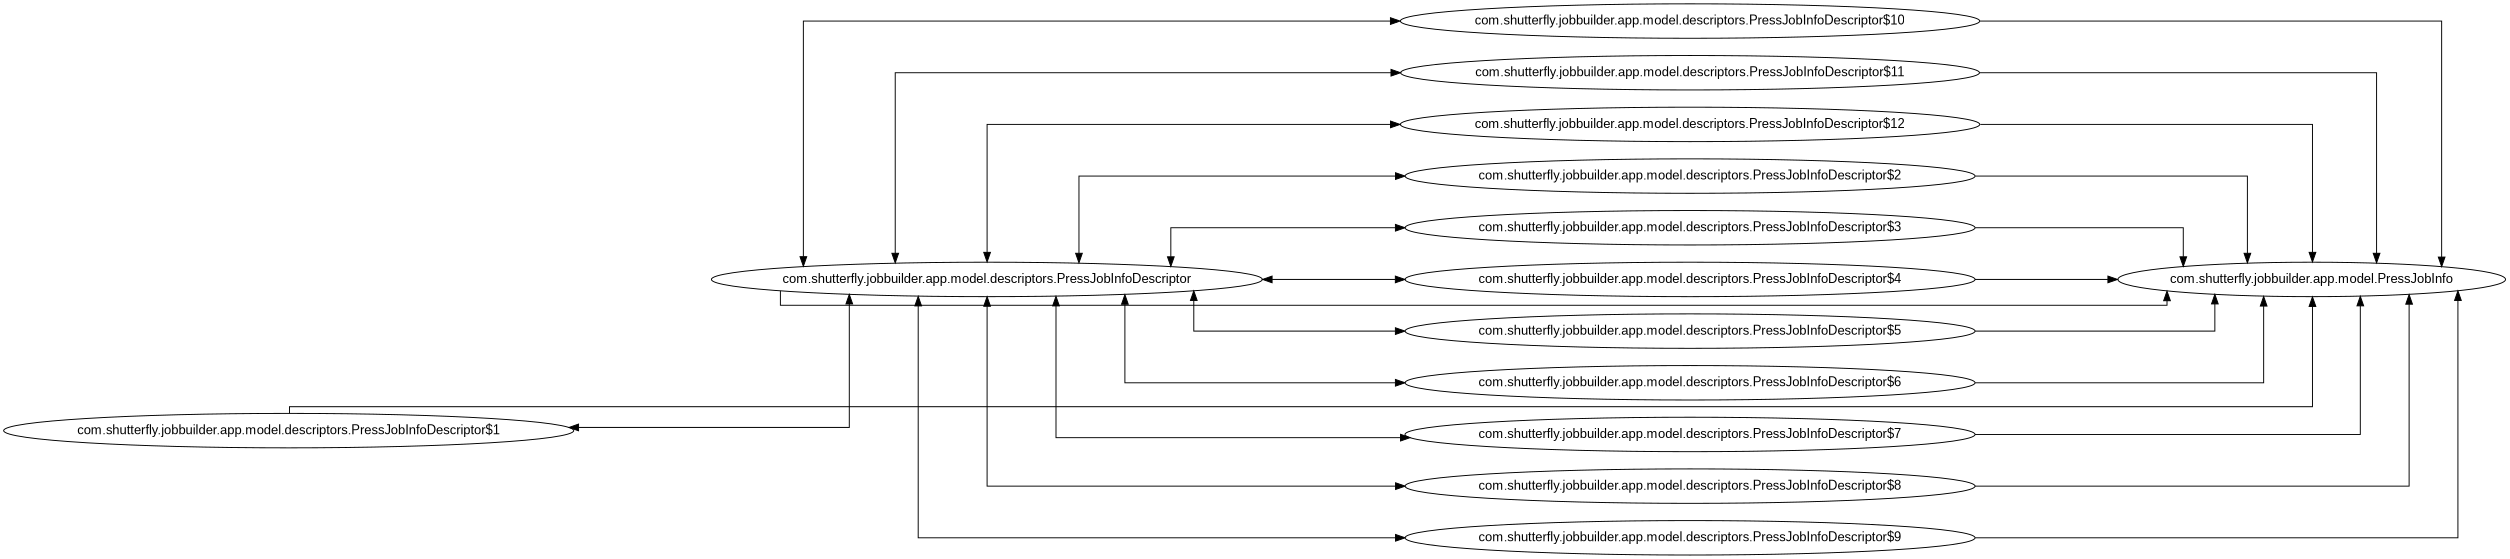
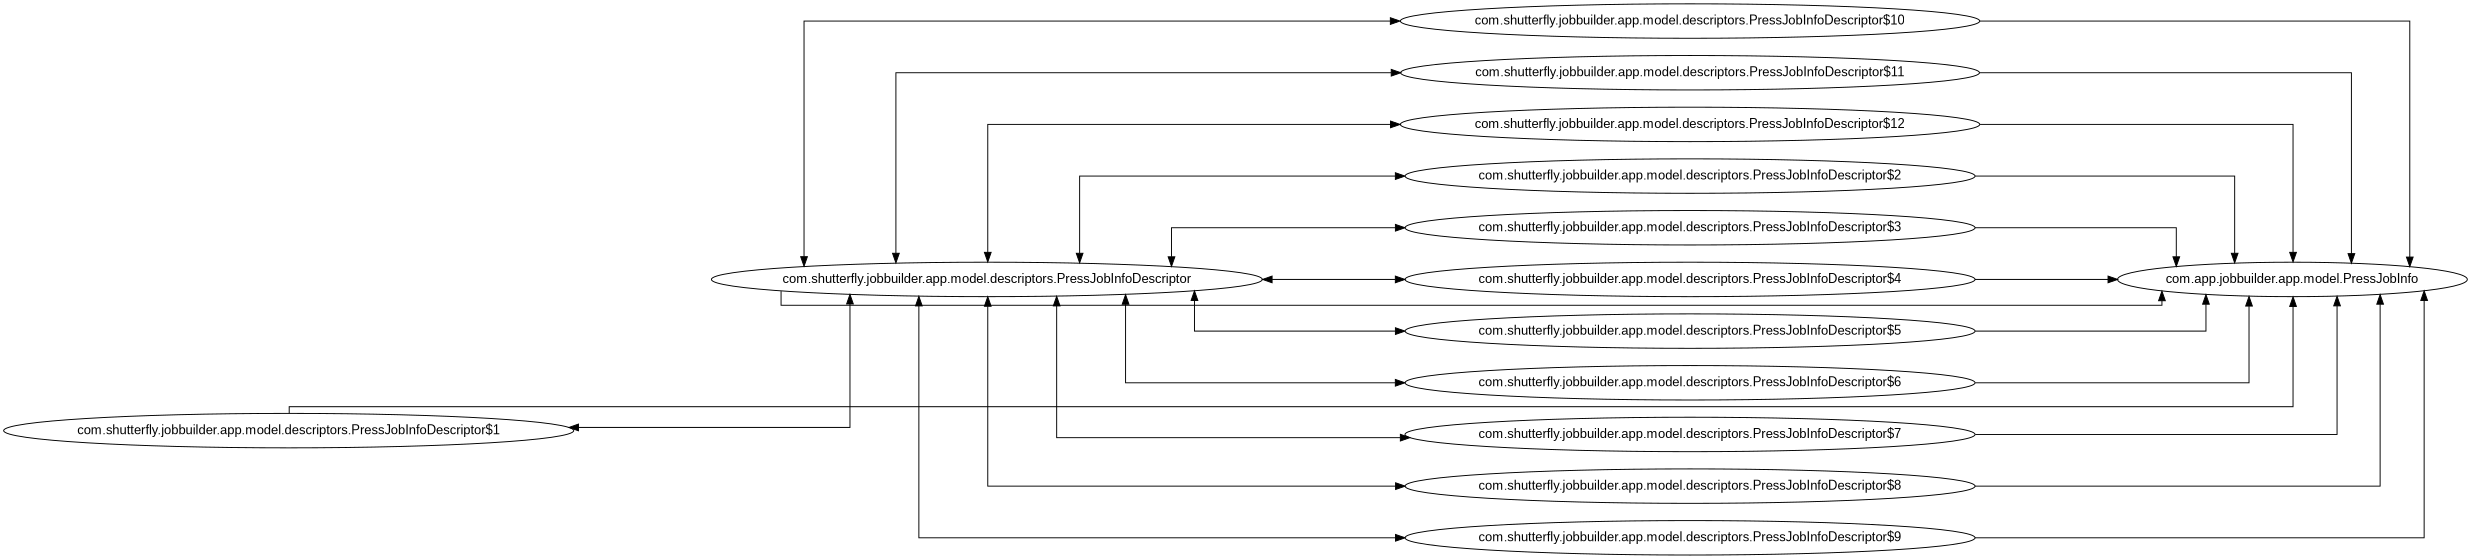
(2312, 279) -> (2292, 279)
